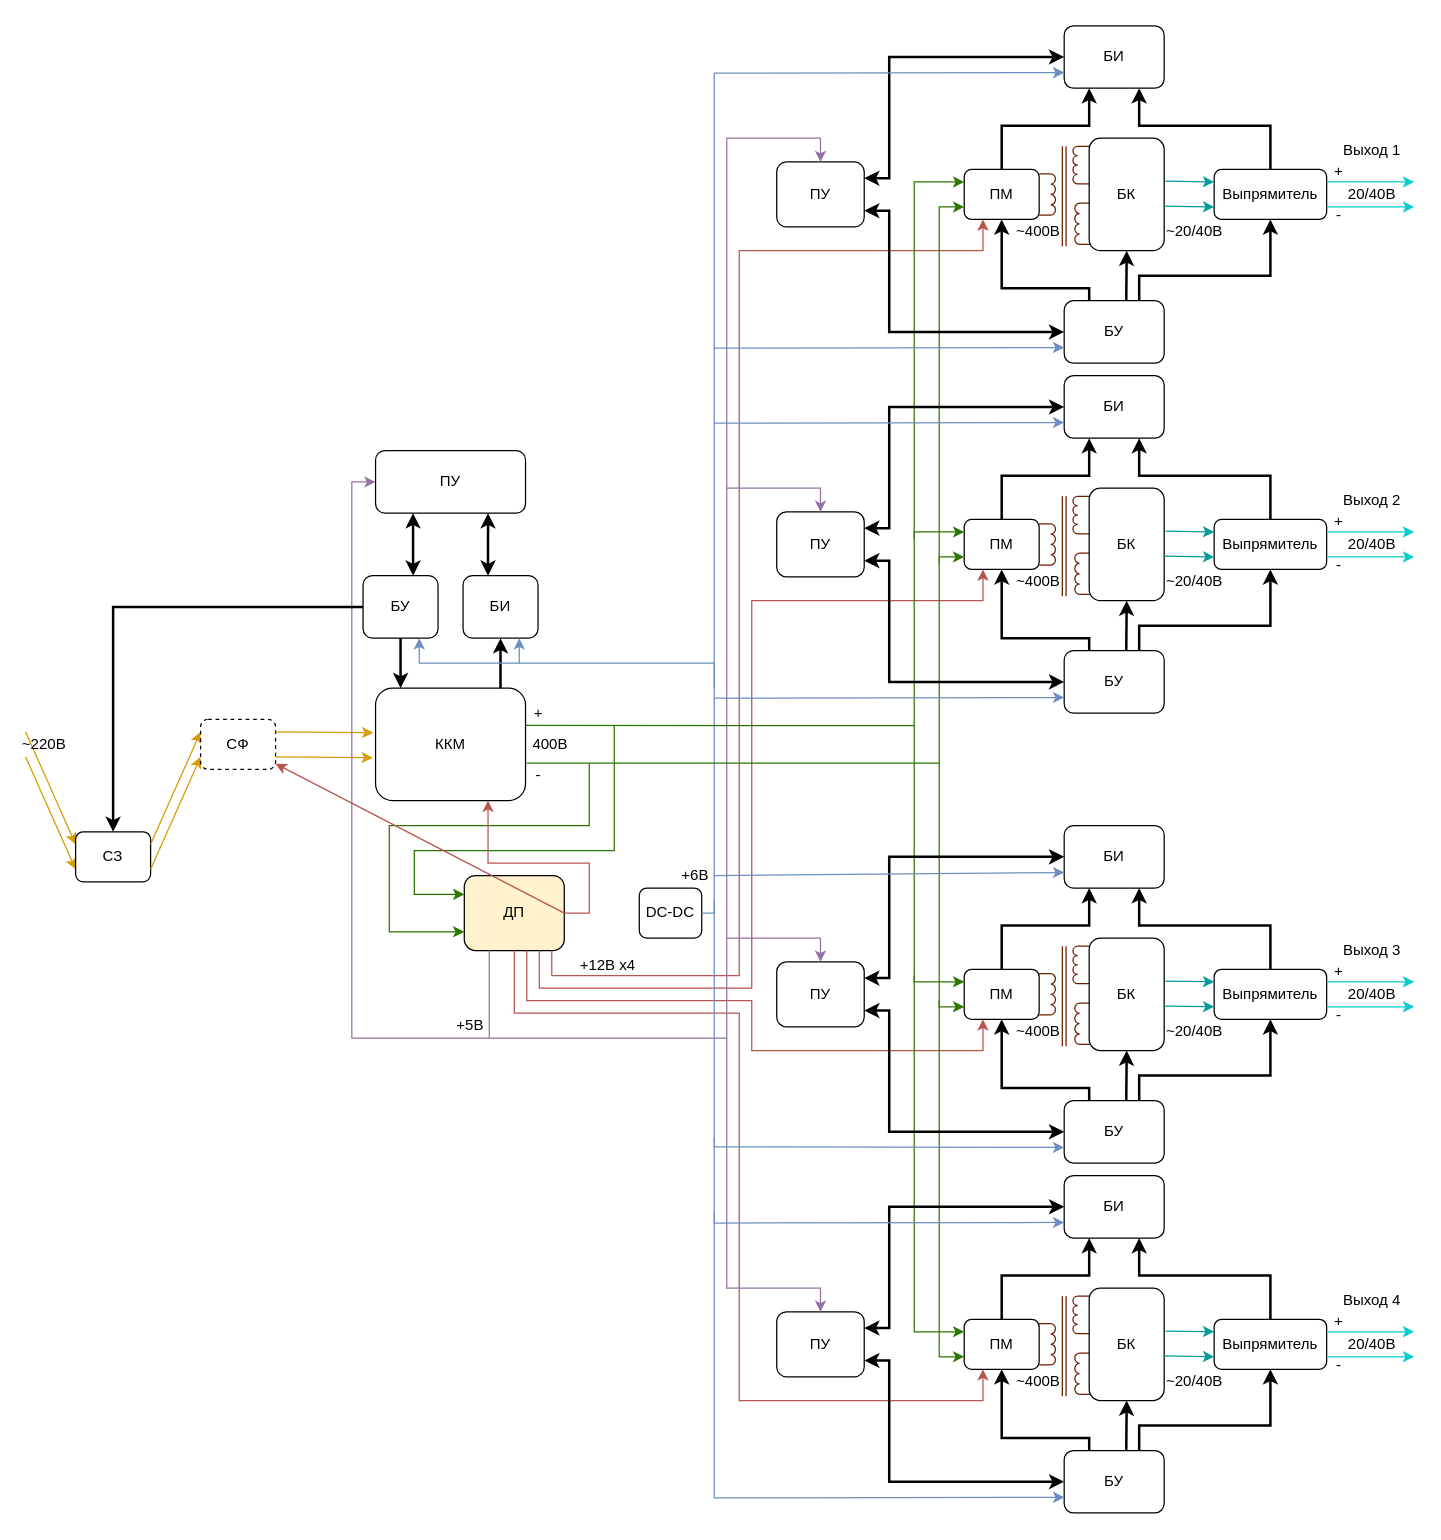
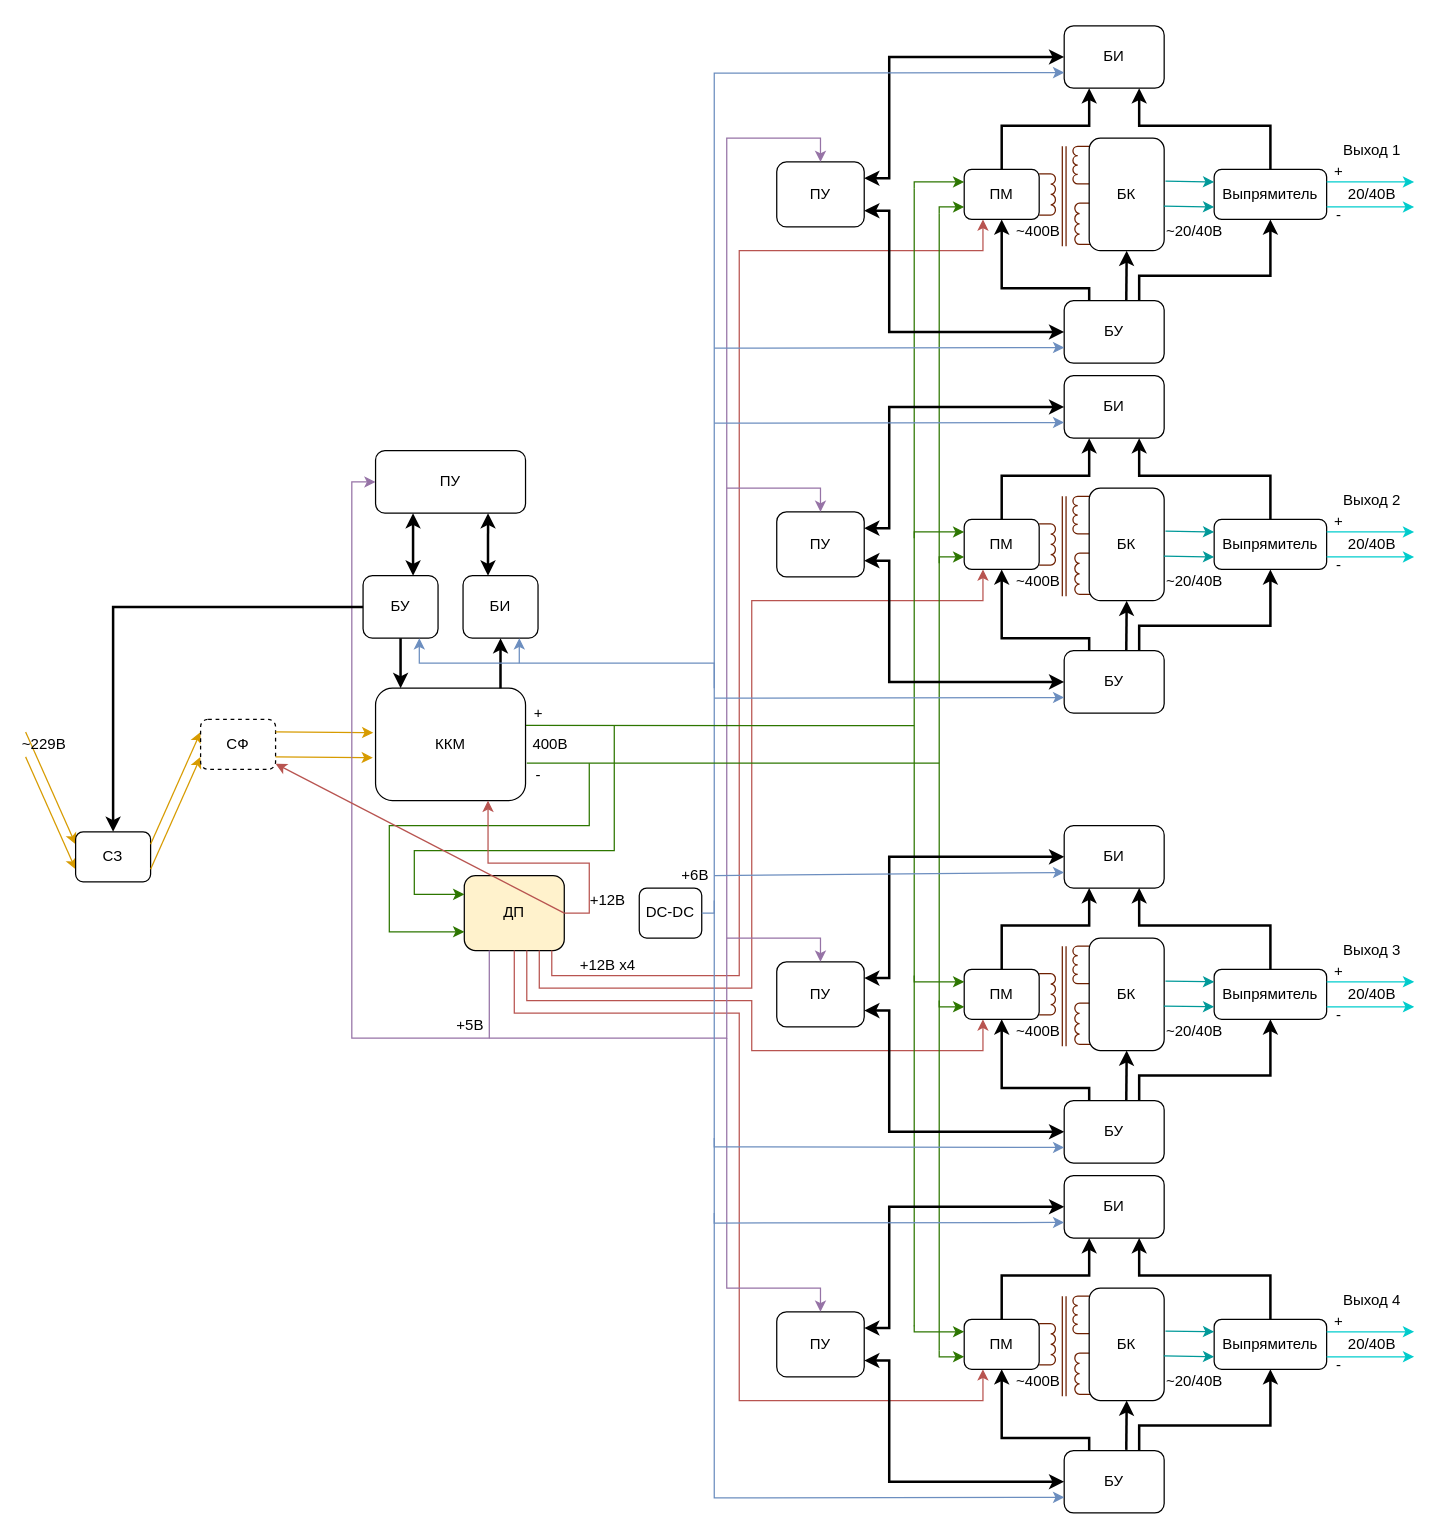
(44, 744) -> (44, 744)
none -> (608, 901)
